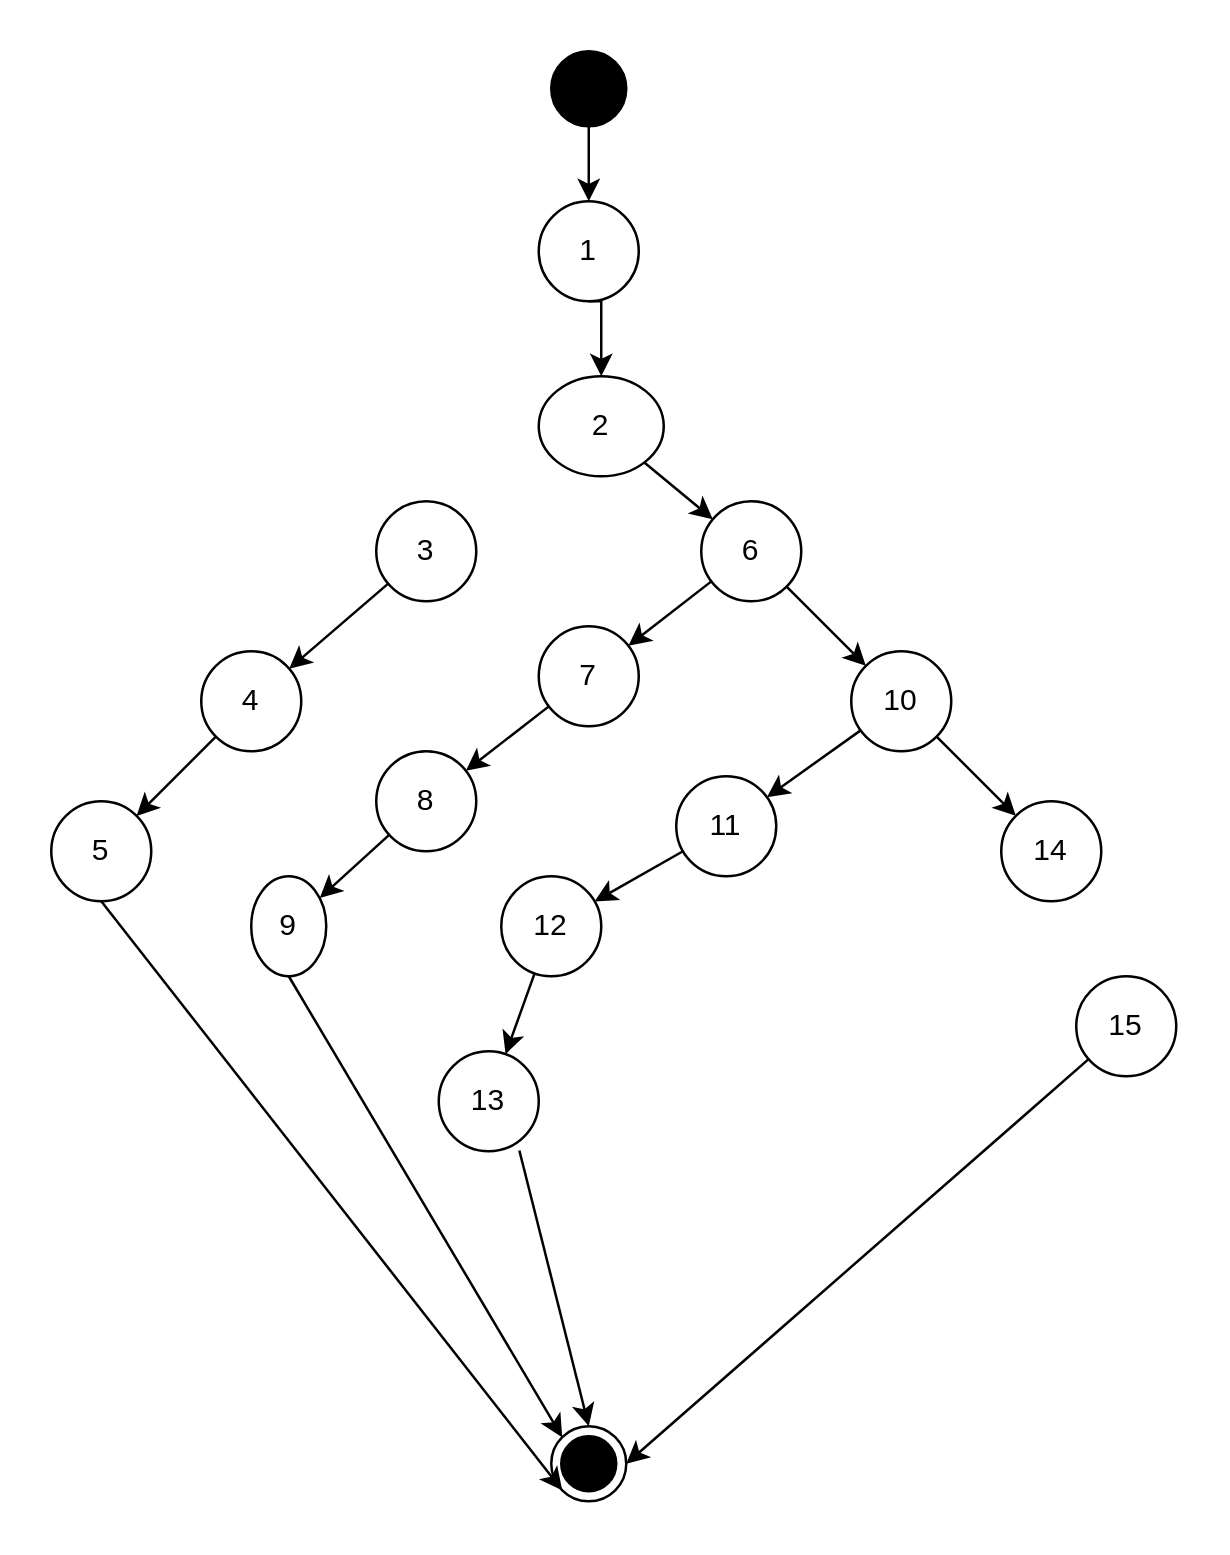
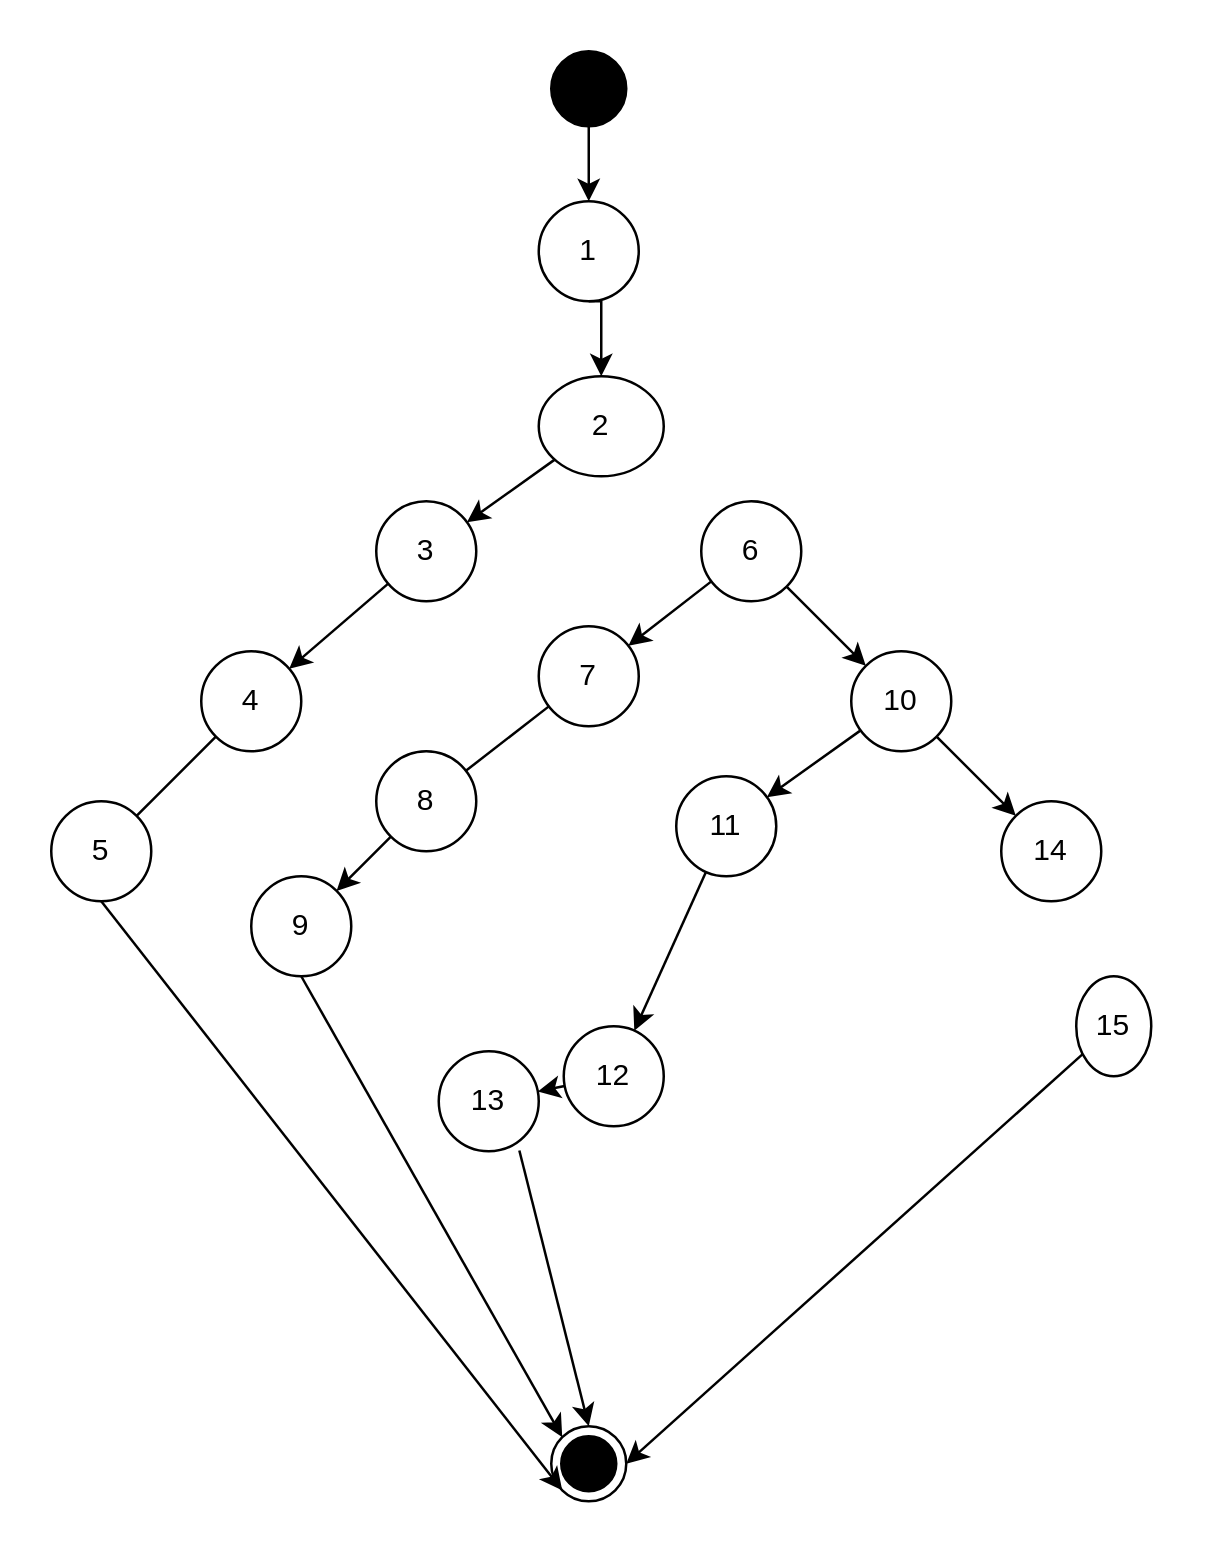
(672, 485) -> none
none -> (518, 486)
(480, 760) -> (475, 763)
(149, 803) -> (144, 808)
(289, 926) -> (301, 926)
(551, 926) -> (614, 1076)
(1126, 1026) -> (1114, 1026)
